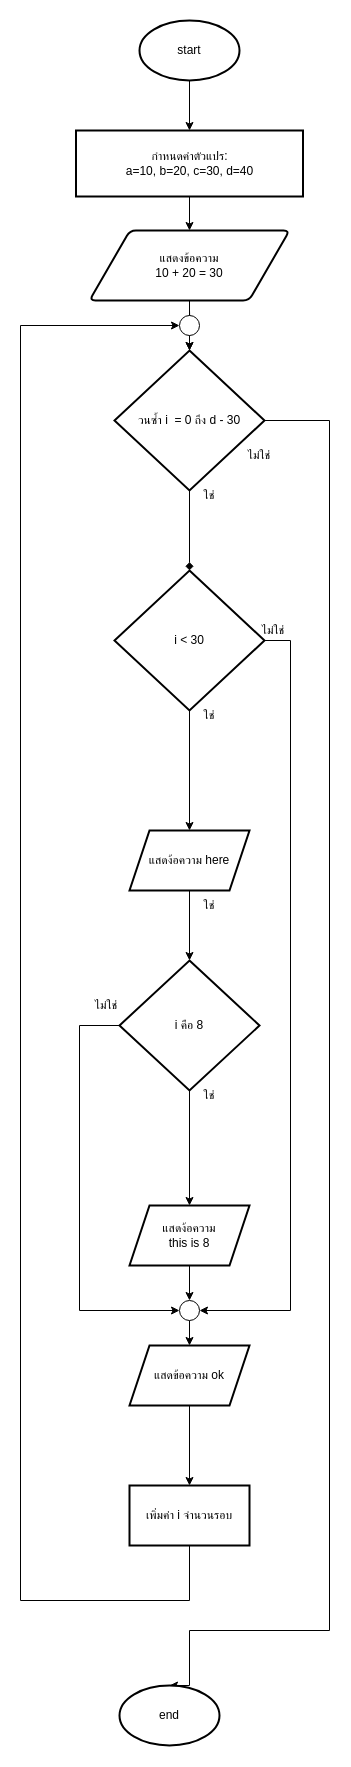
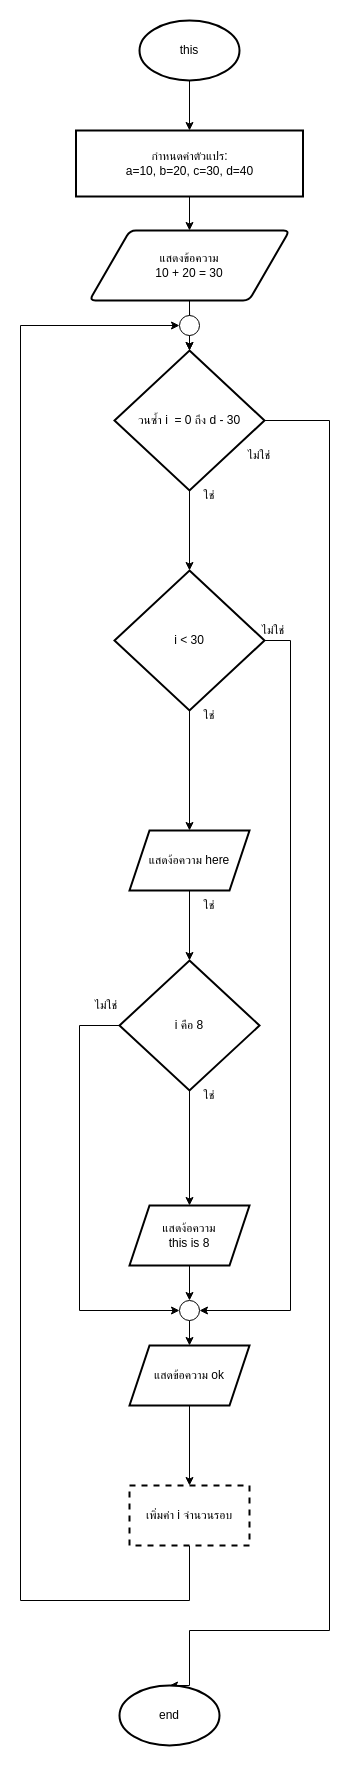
(190, 51) -> (190, 51)
(190, 561) -> (190, 562)
(190, 1516) -> (190, 1516)
